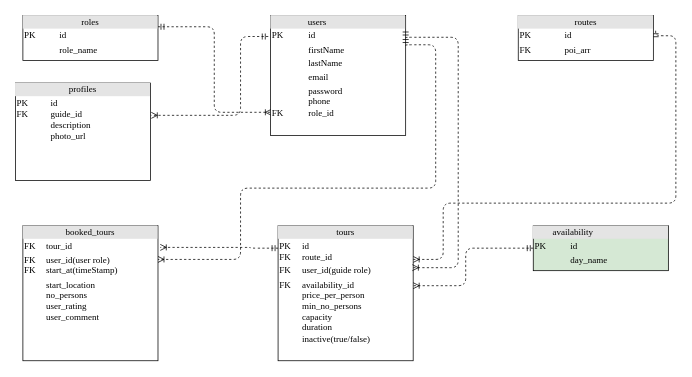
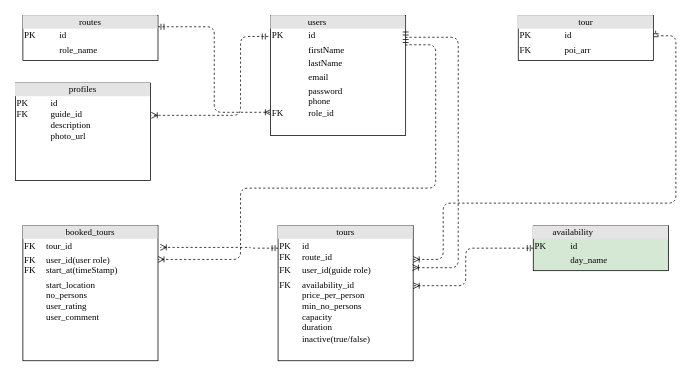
(44, 32) -> (44, 32)
(534, 37) -> (534, 37)
